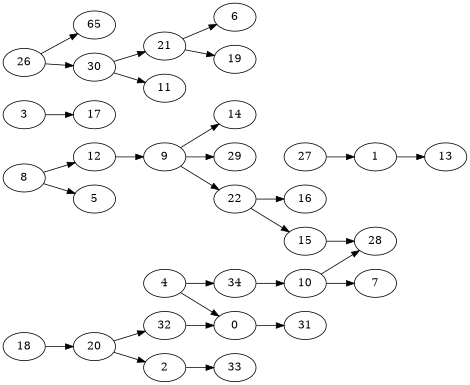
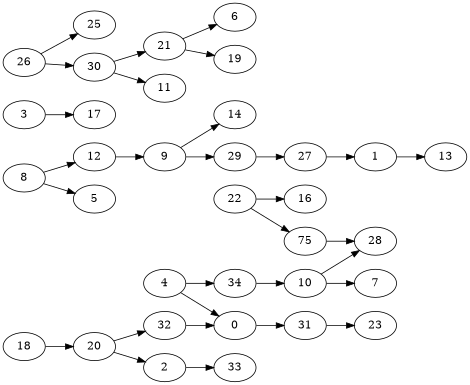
(94, 25) -> (94, 25)
none -> (266, 157)
(196, 176) -> none
(305, 241) -> (305, 241)
none -> (375, 325)
